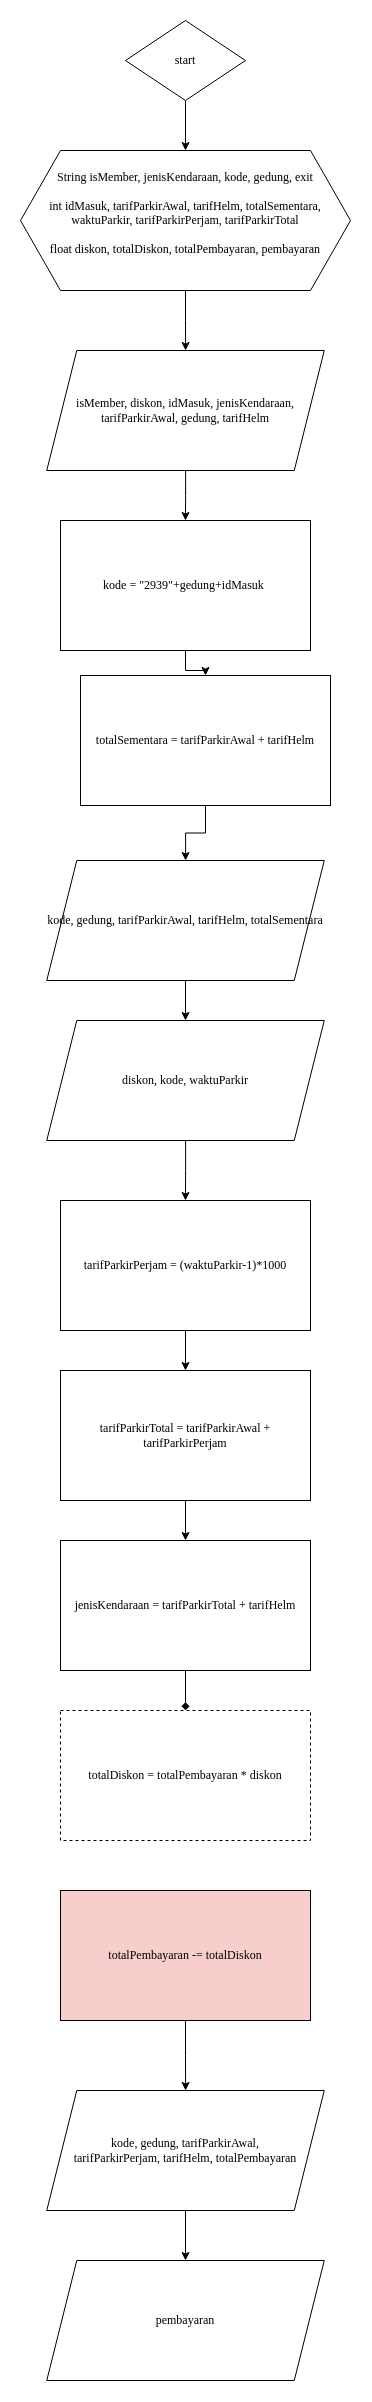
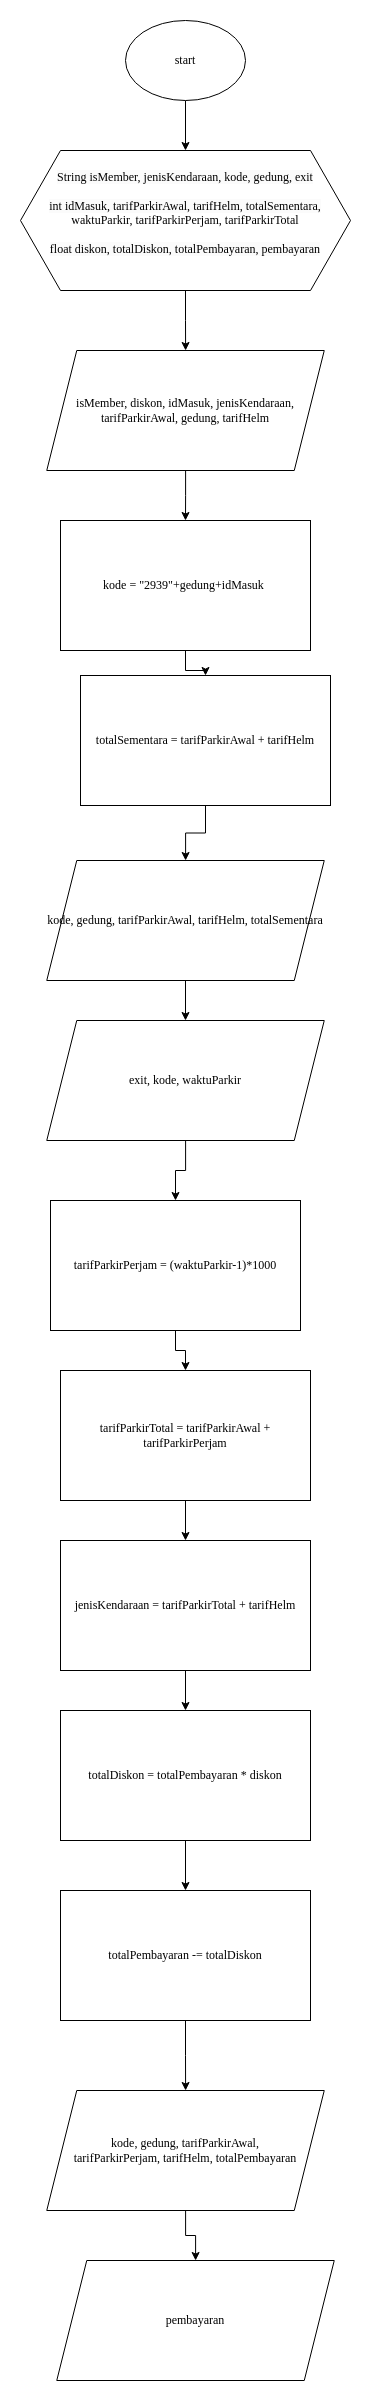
(186, 61) -> (186, 61)
(186, 1081) -> (186, 1081)
(186, 1266) -> (176, 1266)
(186, 1701) -> (186, 1702)
(186, 1776) -> (186, 1776)
none -> (186, 1862)
(186, 1956) -> (186, 1956)
(186, 2321) -> (196, 2321)
